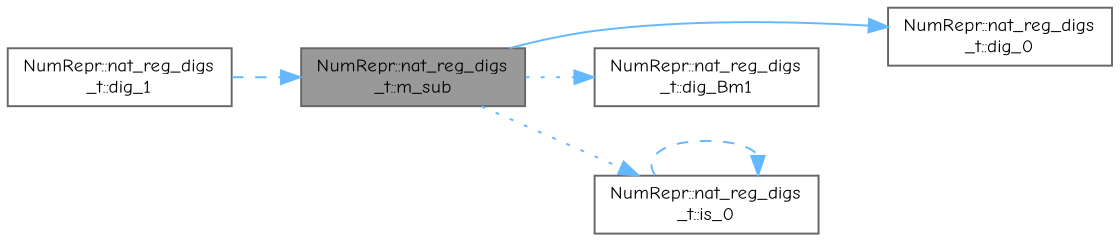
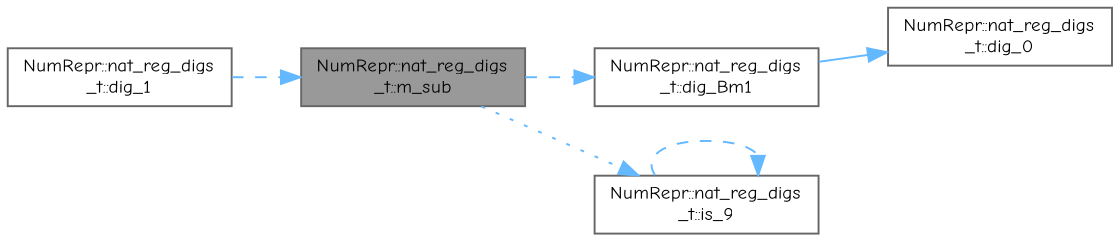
(688, 24) -> (843, 58)
(550, 77) -> (550, 77)
(707, 205) -> (707, 205)
